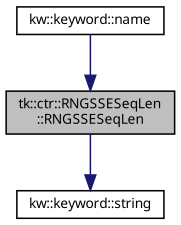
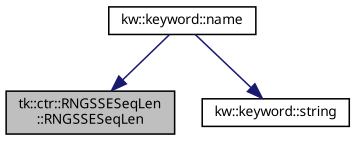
(90, 155) -> (223, 61)
